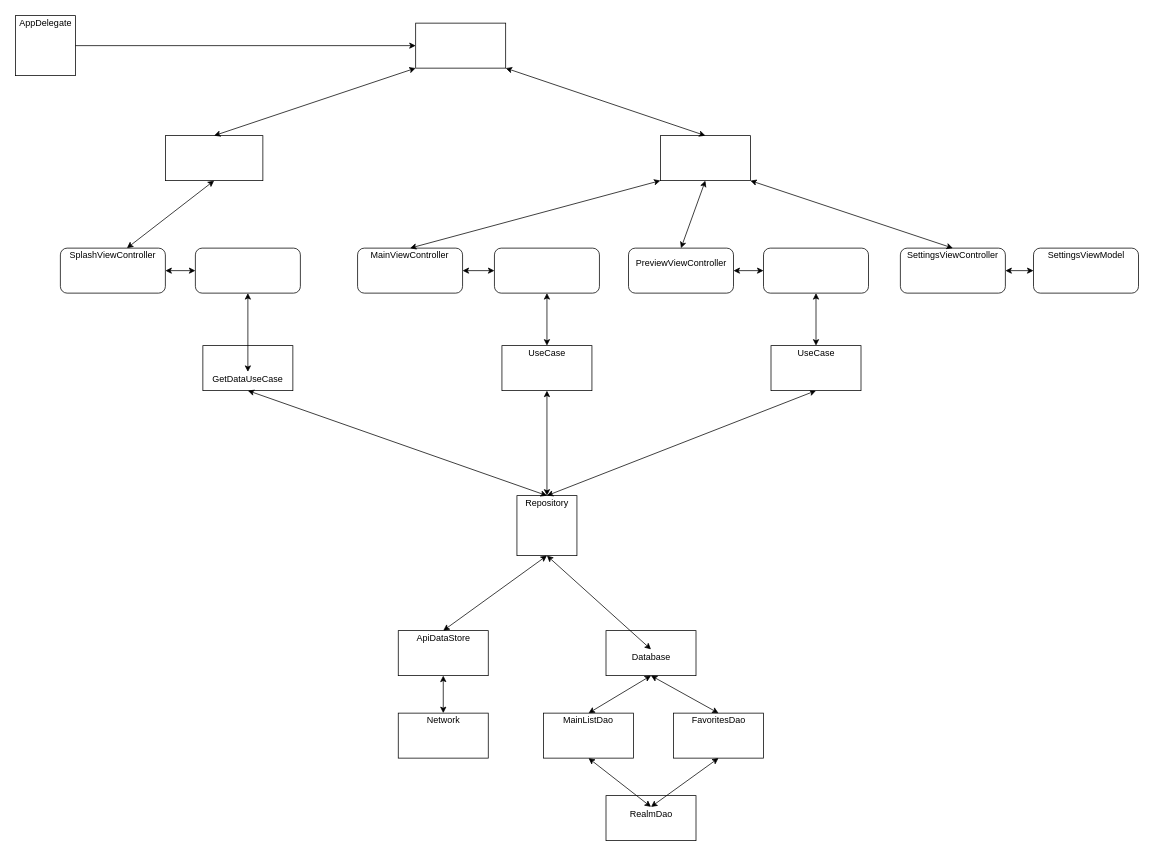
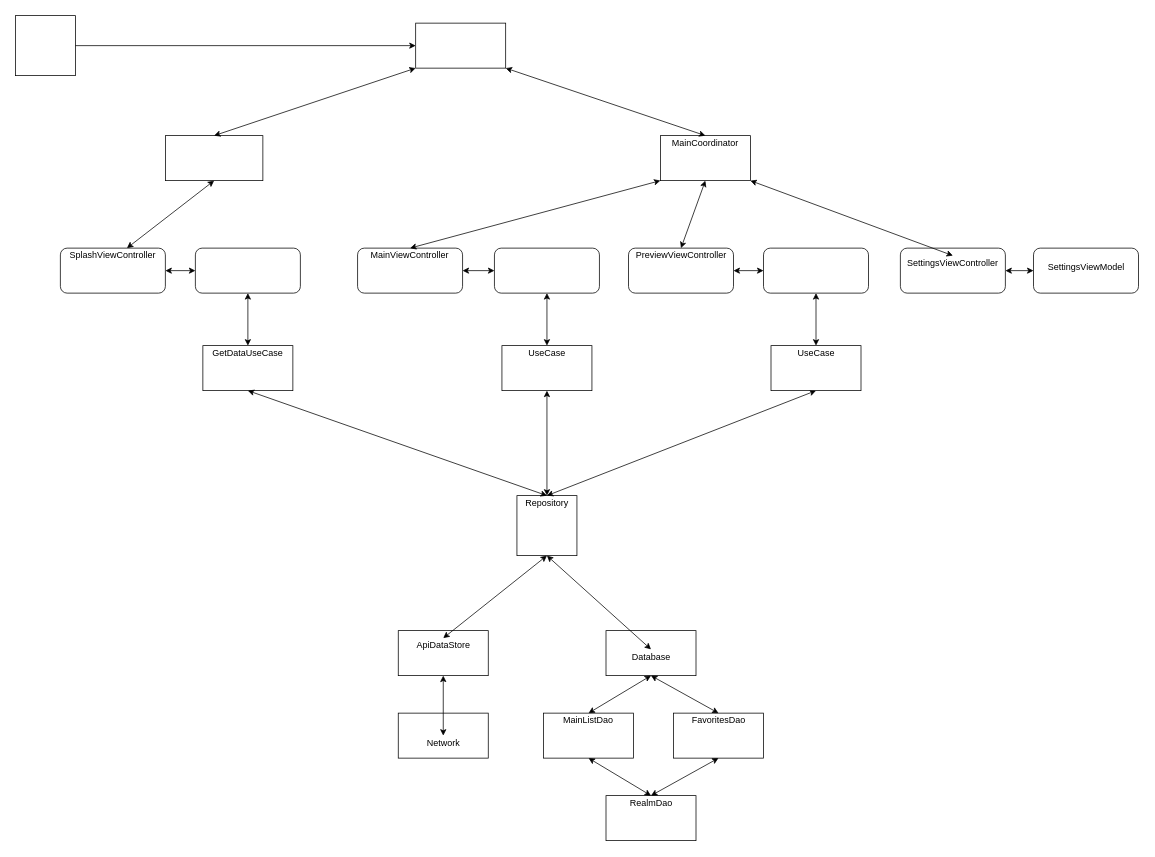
(45, 23) -> none
none -> (705, 143)
(953, 255) -> (953, 263)
(1086, 255) -> (1086, 267)
(681, 263) -> (681, 255)
(248, 379) -> (248, 353)
(443, 638) -> (443, 645)
(443, 720) -> (443, 743)
(651, 814) -> (651, 803)
